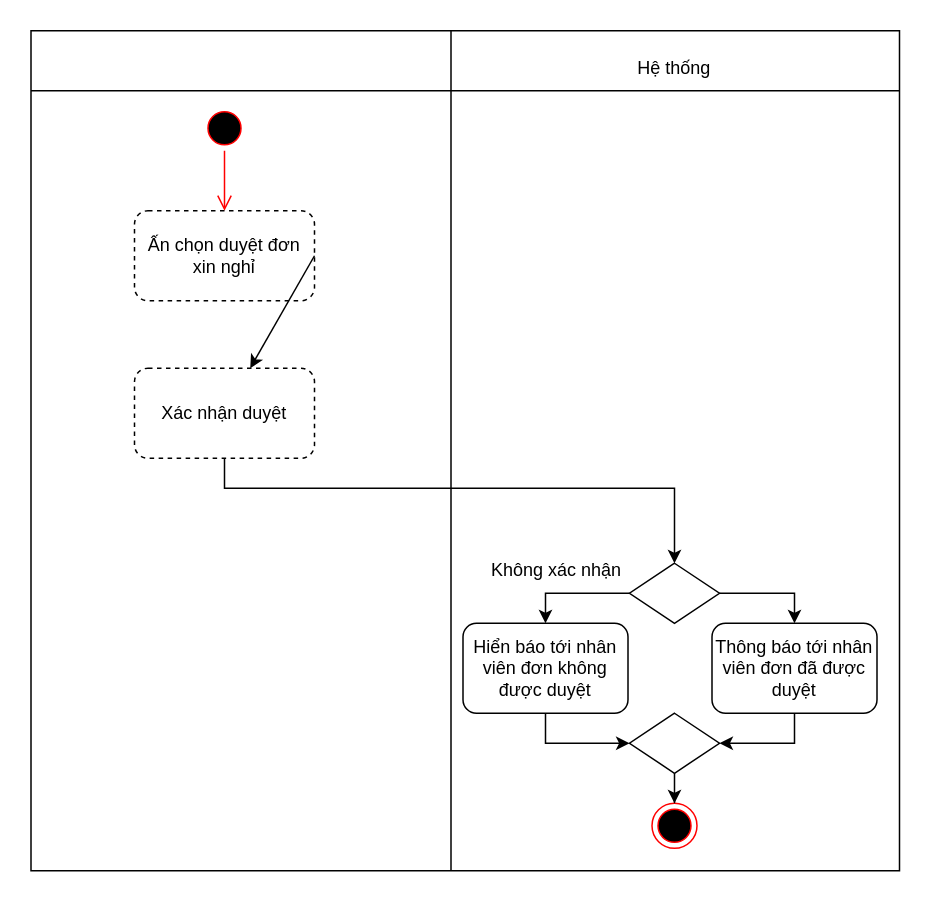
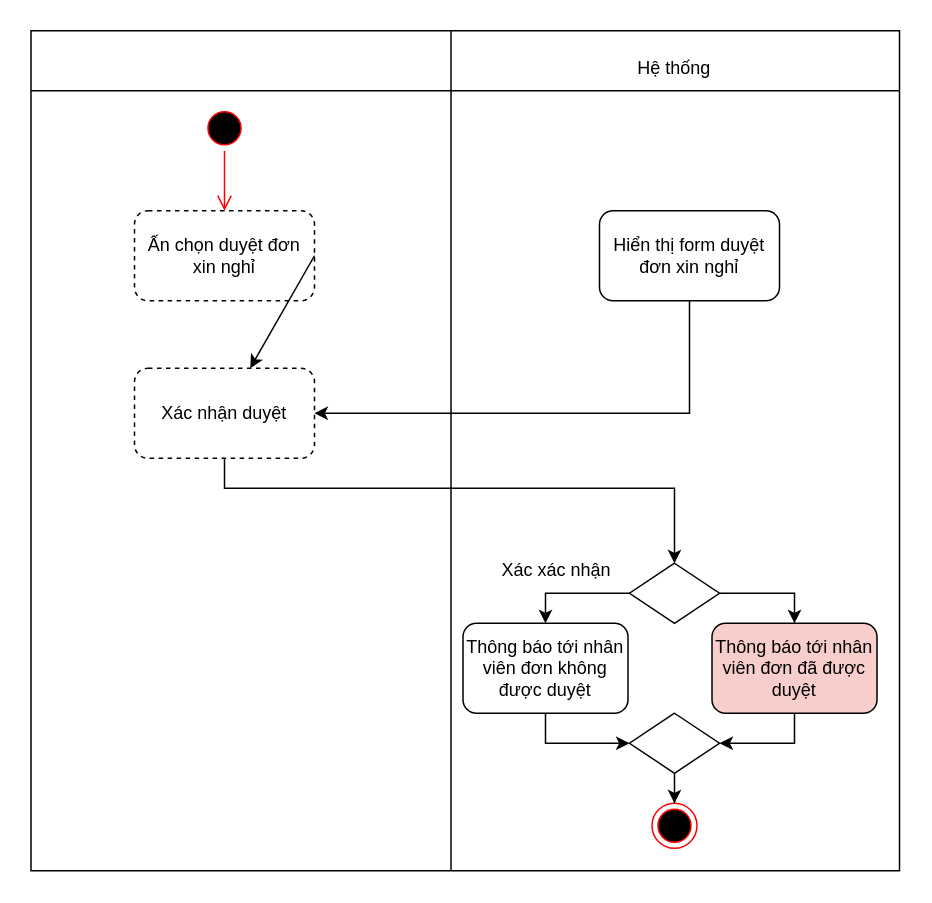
none -> (689, 256)
none -> (563, 413)
(557, 571) -> (557, 571)
(545, 668) -> (545, 668)
(794, 668) -> (794, 668)
